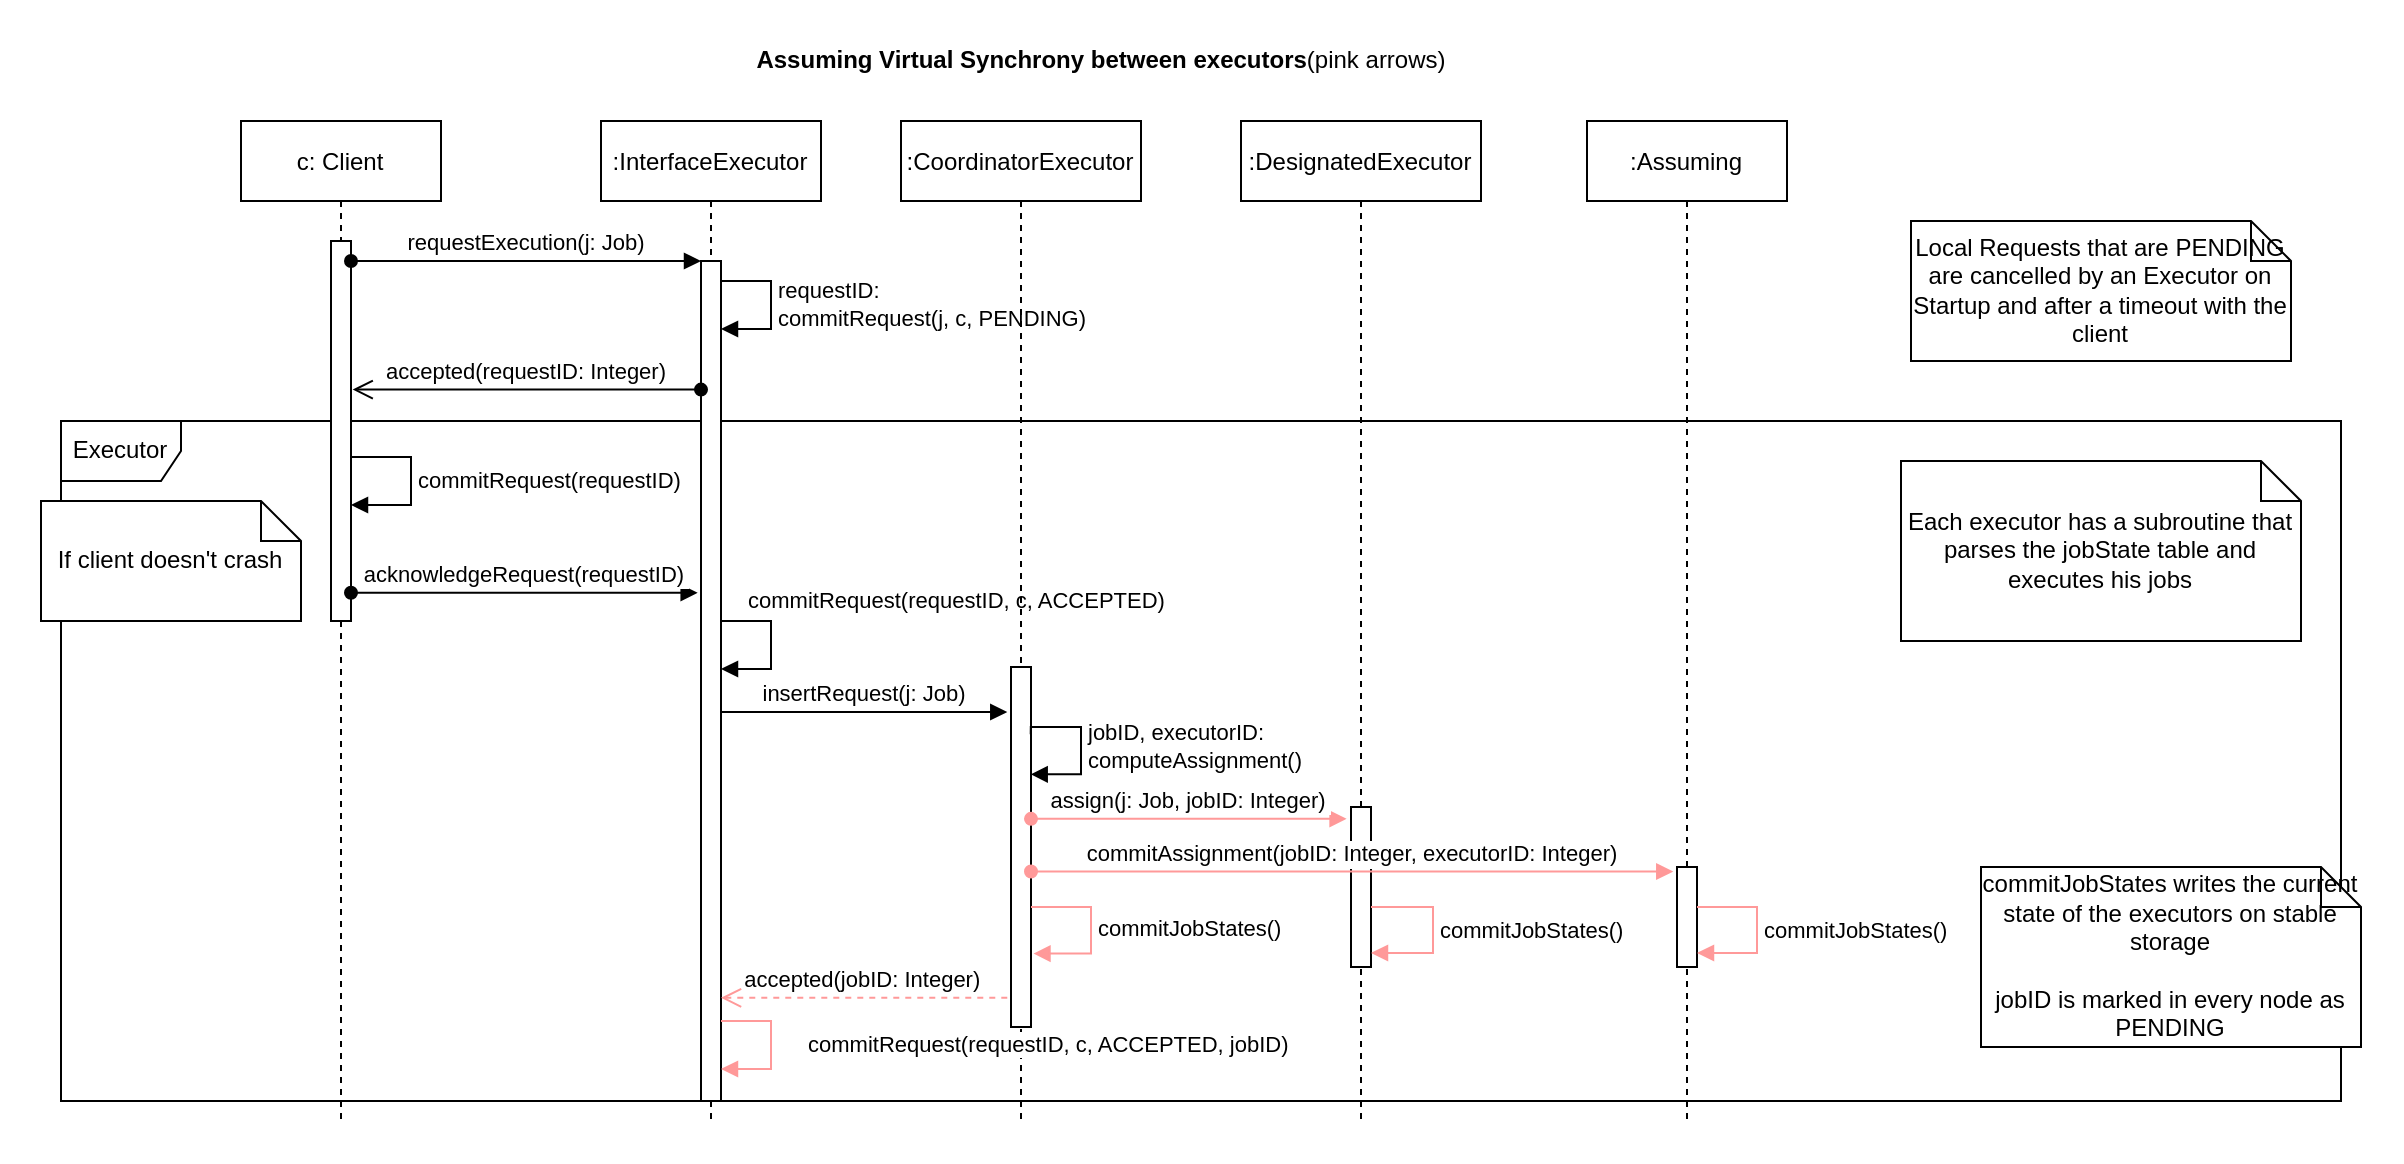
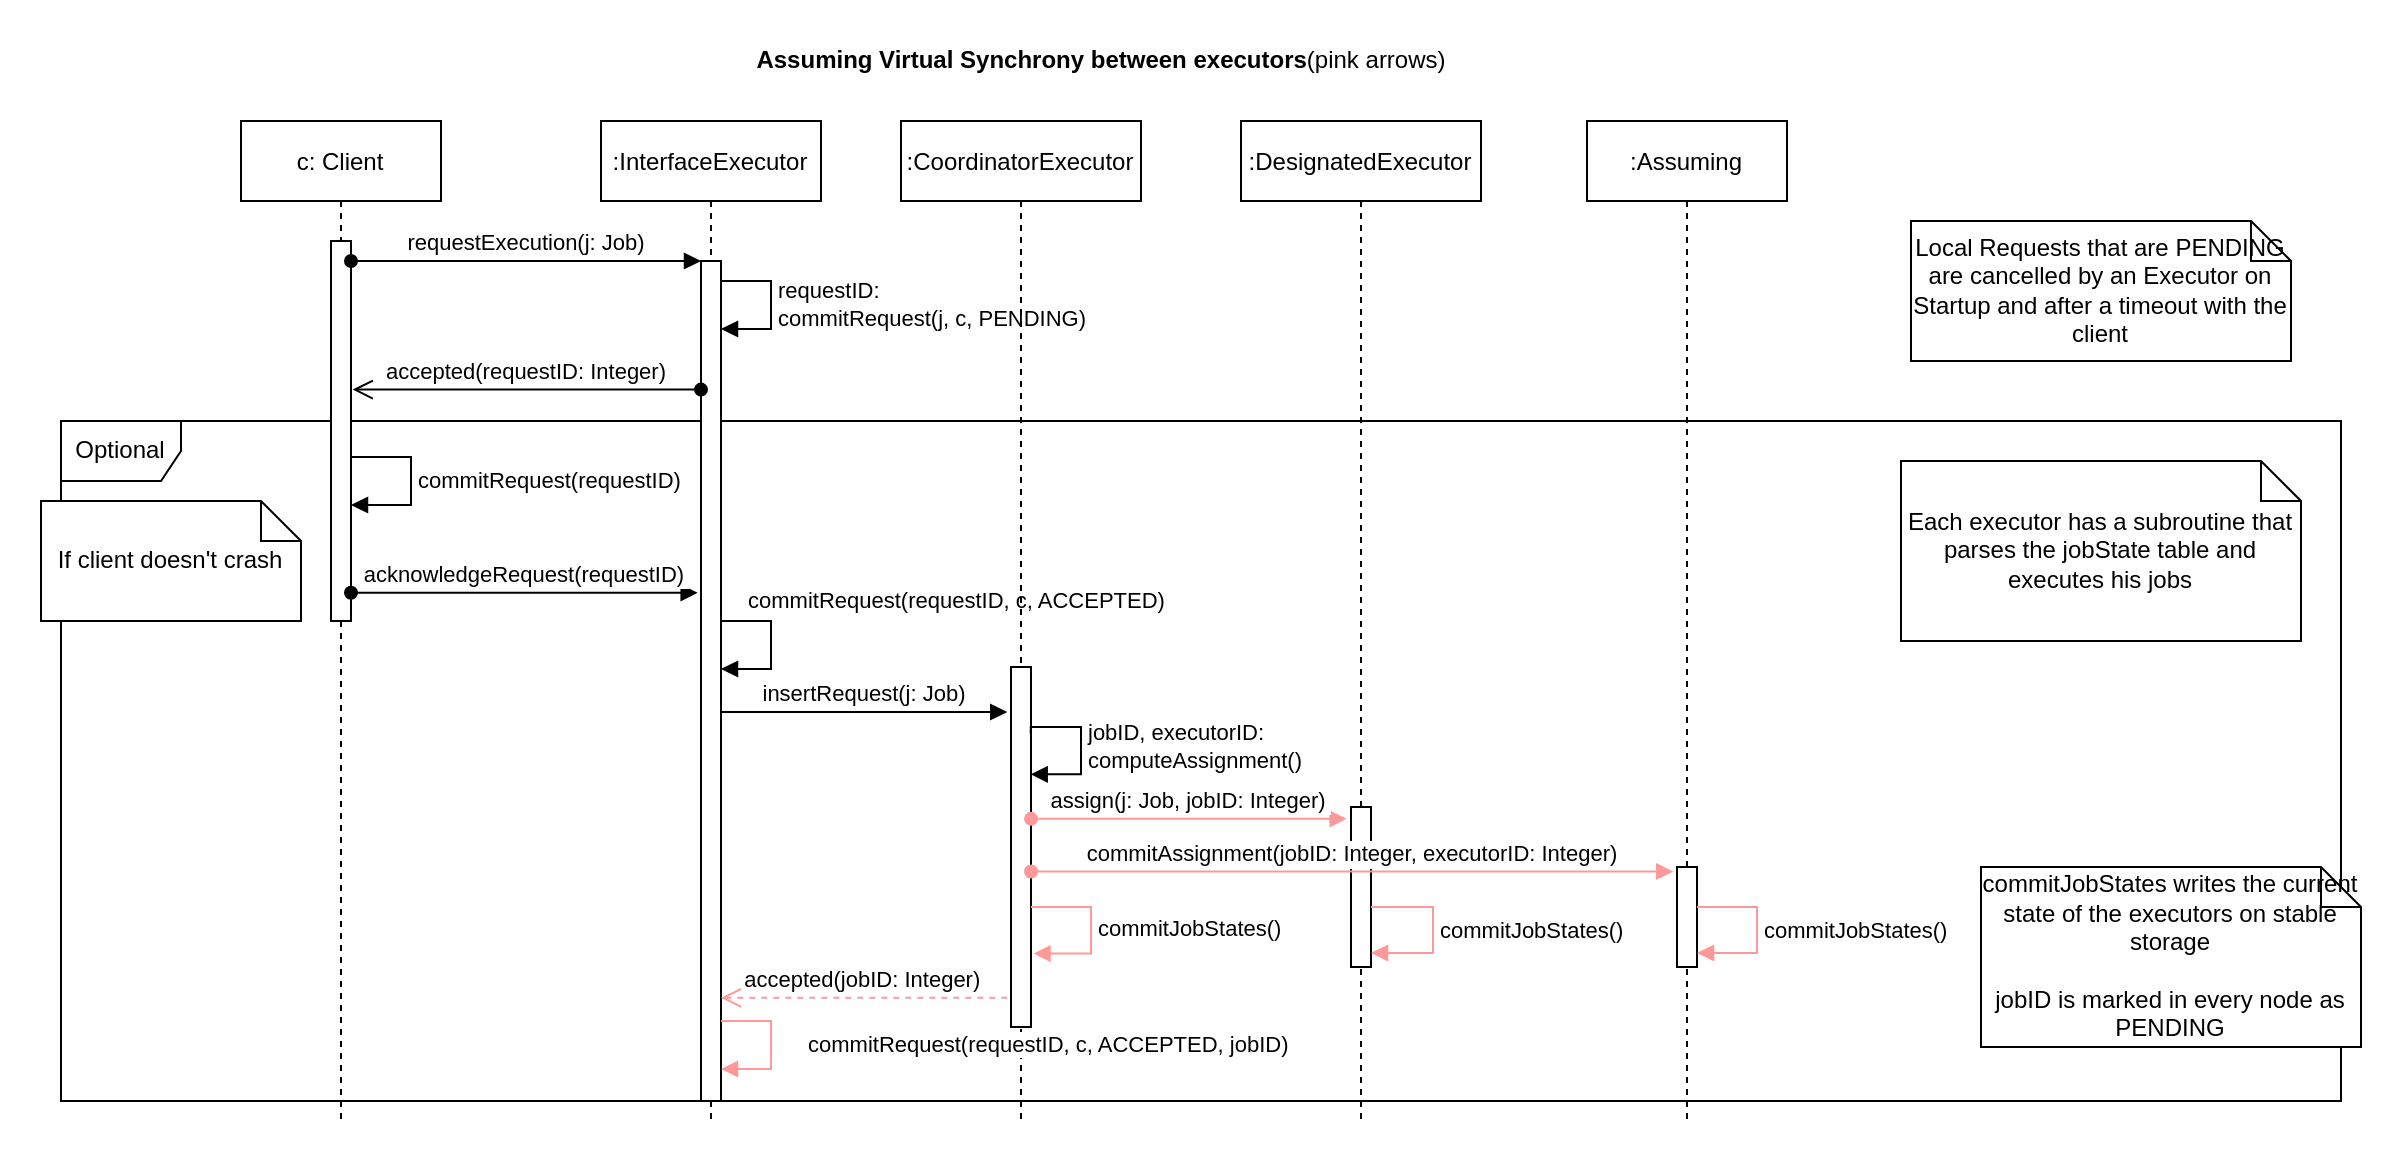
(121, 451) -> (121, 451)
